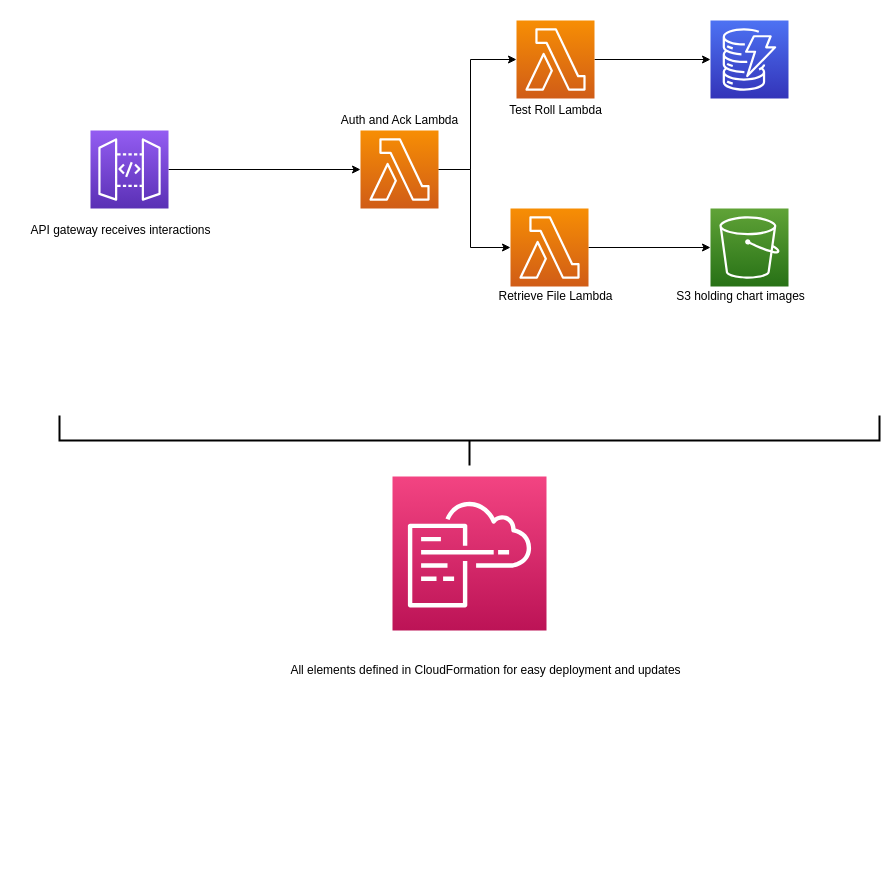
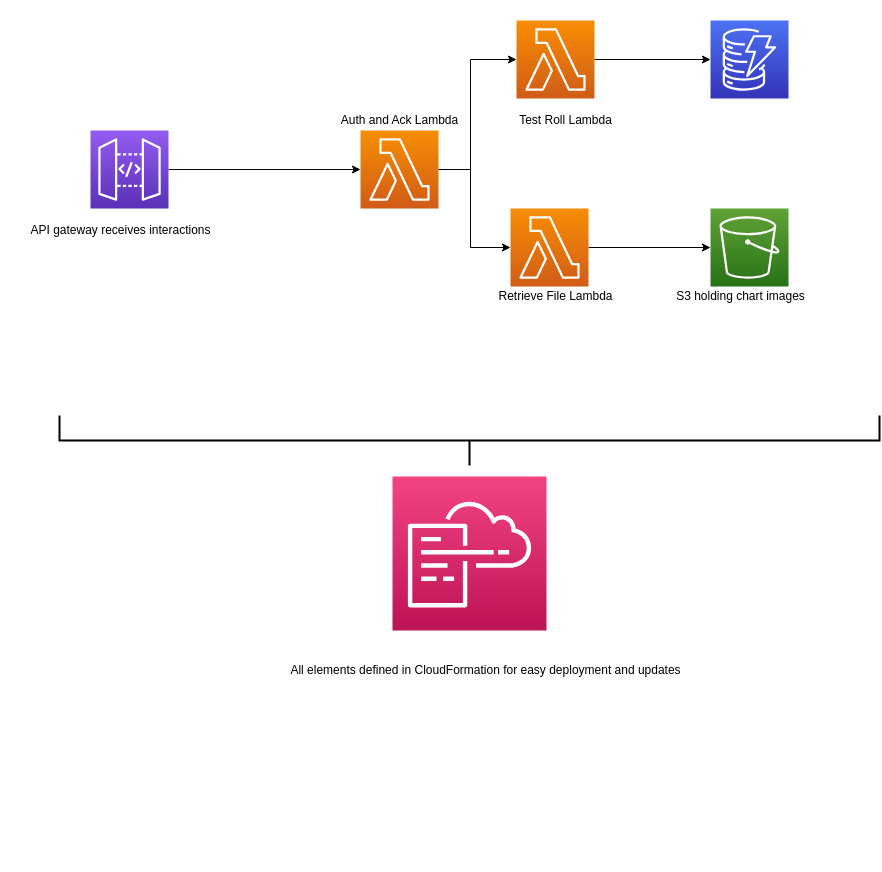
(556, 111) -> (566, 121)
